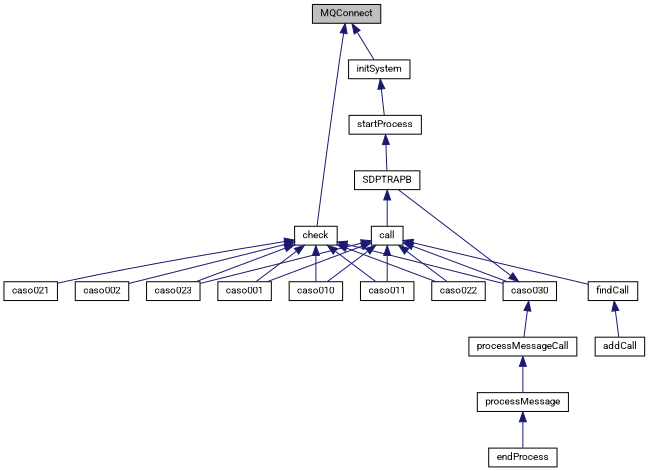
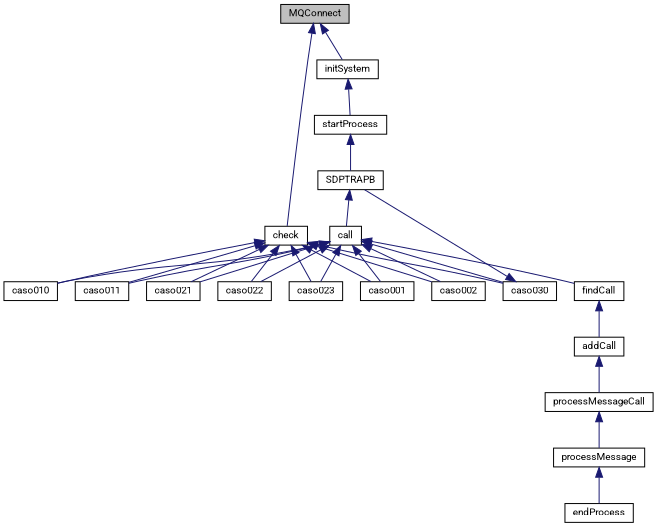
none -> (406, 265)
none -> (251, 266)
(526, 324) -> (599, 379)
